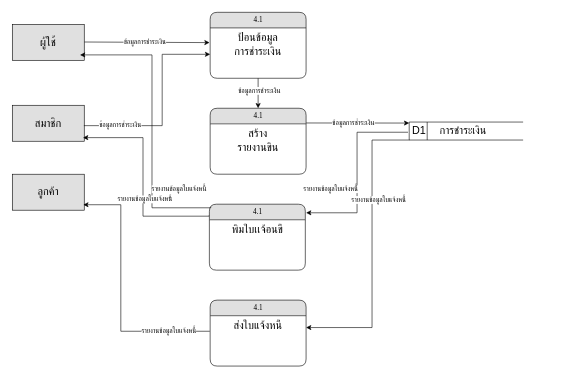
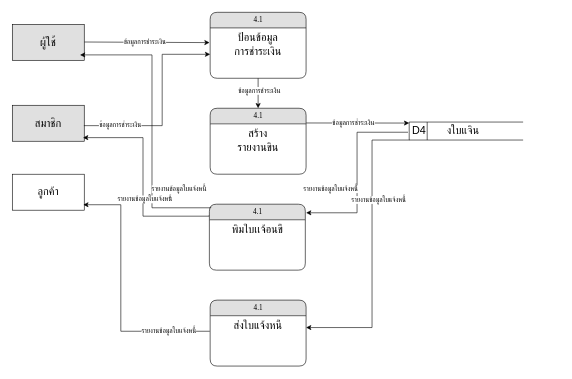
(417, 131) -> (417, 131)
(464, 131) -> (464, 131)
(48, 192) -> (48, 192)
